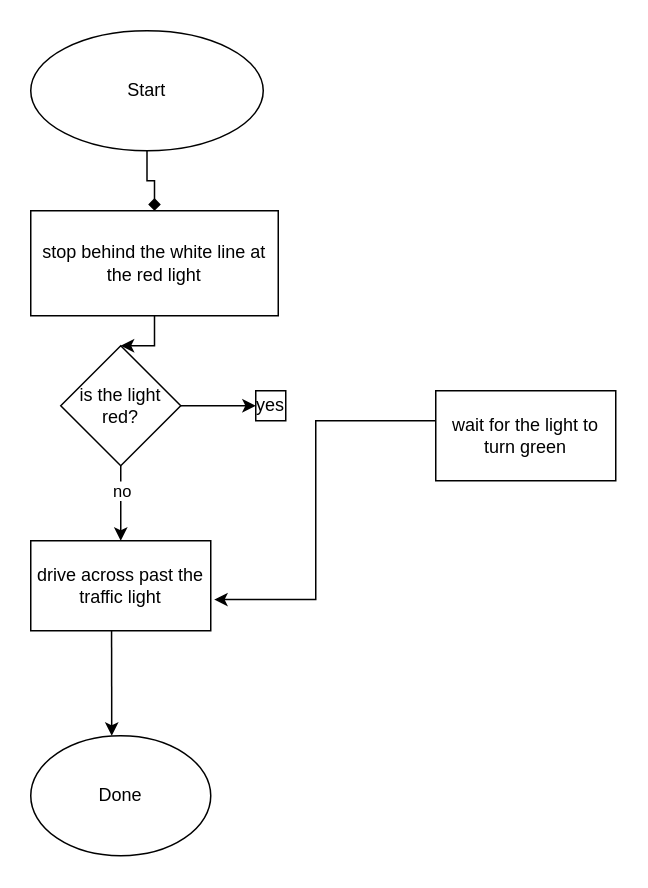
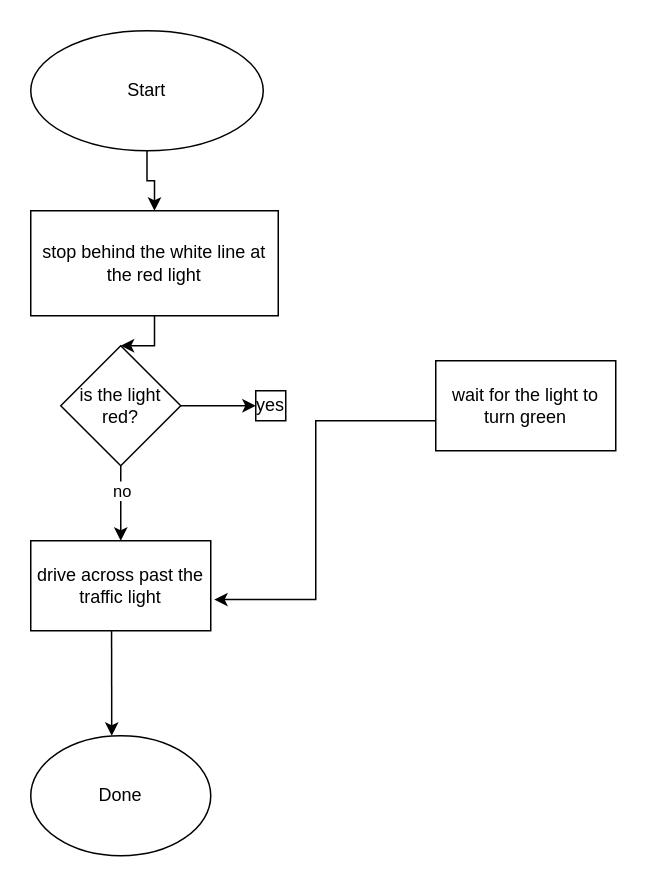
(155, 198) -> (155, 199)
(526, 436) -> (526, 406)
